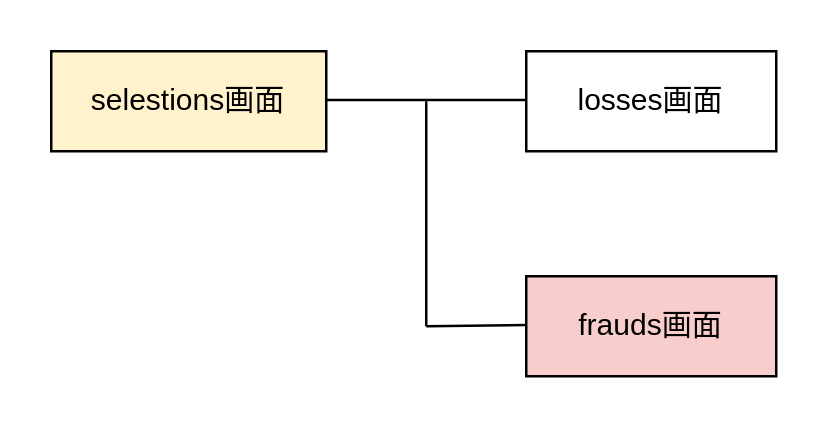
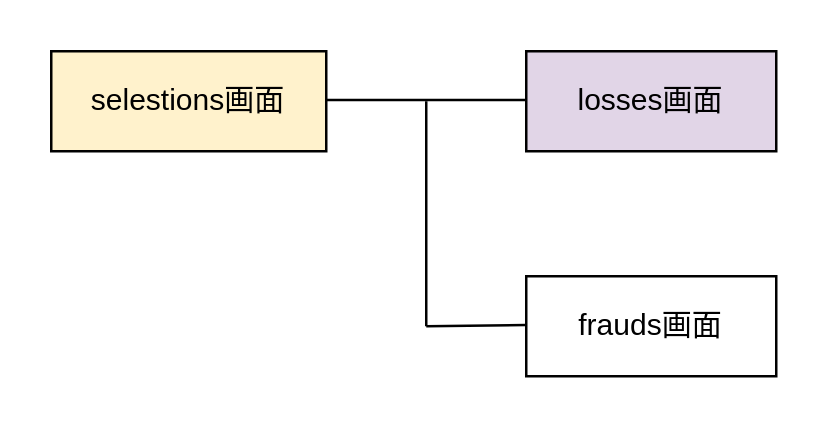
(651, 101) -> (651, 101)
(651, 326) -> (651, 326)
